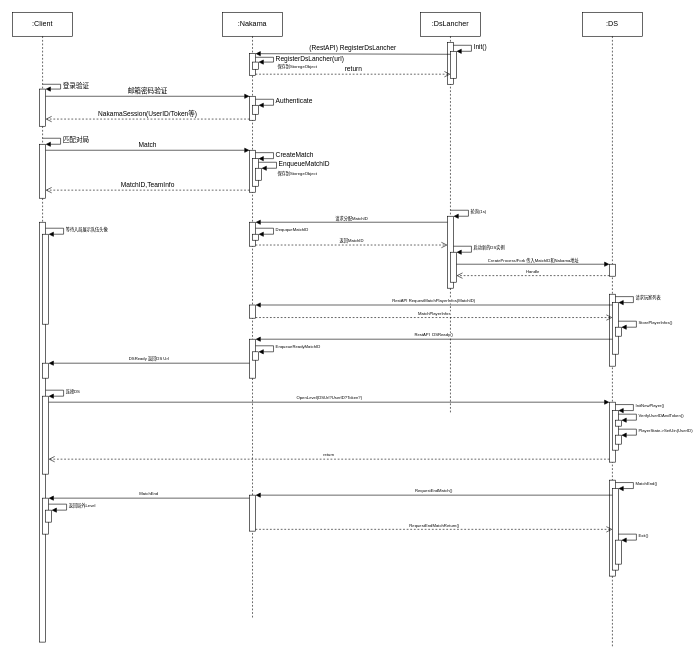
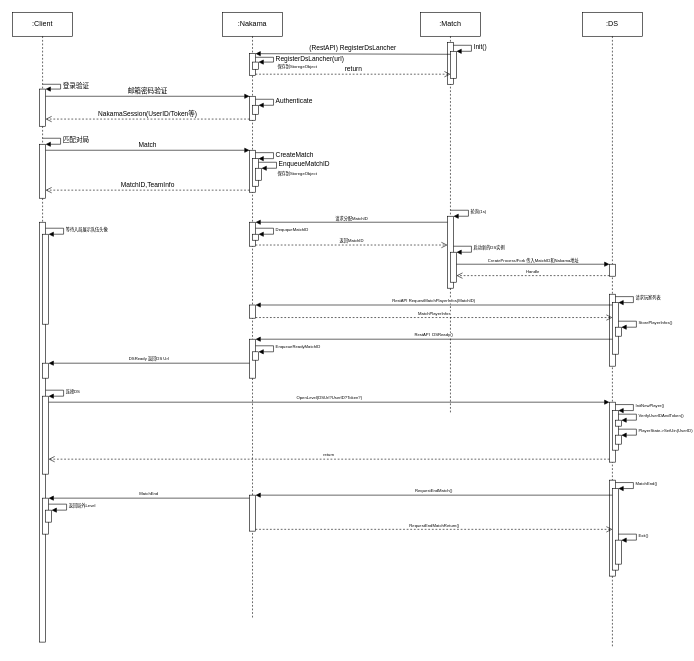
(450, 24) -> (450, 24)
